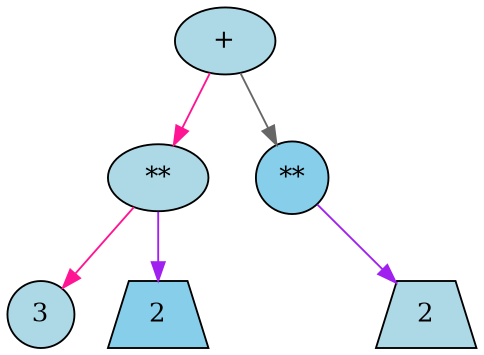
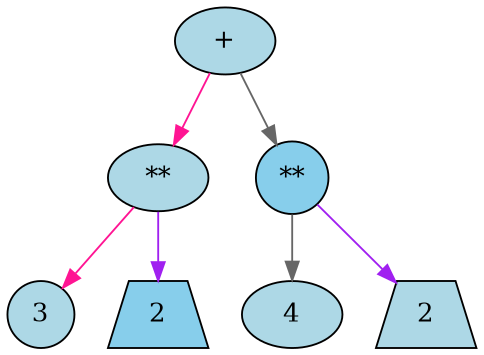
none -> (292, 315)
